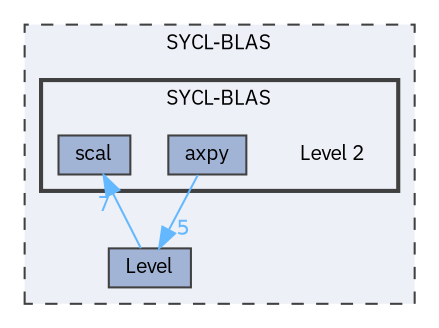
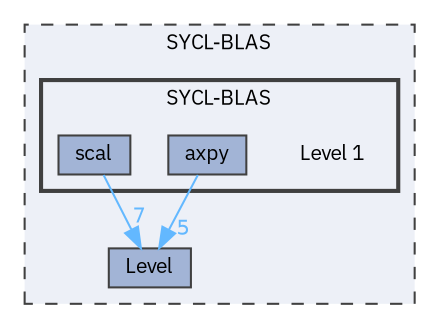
(333, 155) -> (333, 155)
(127, 221) -> (118, 204)
